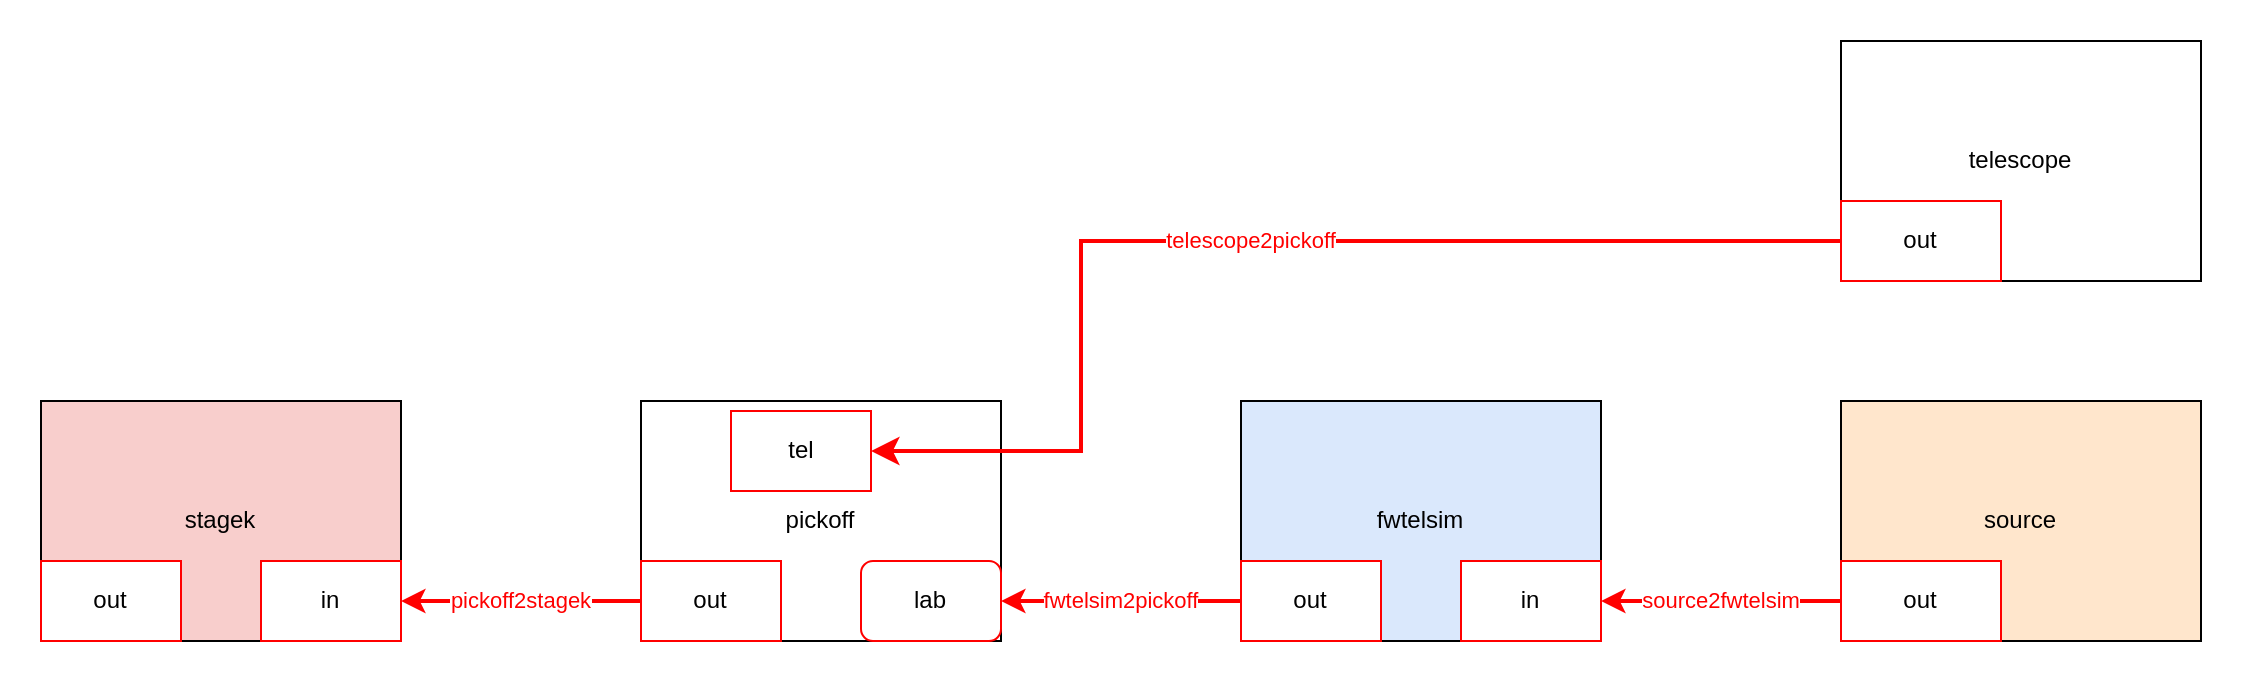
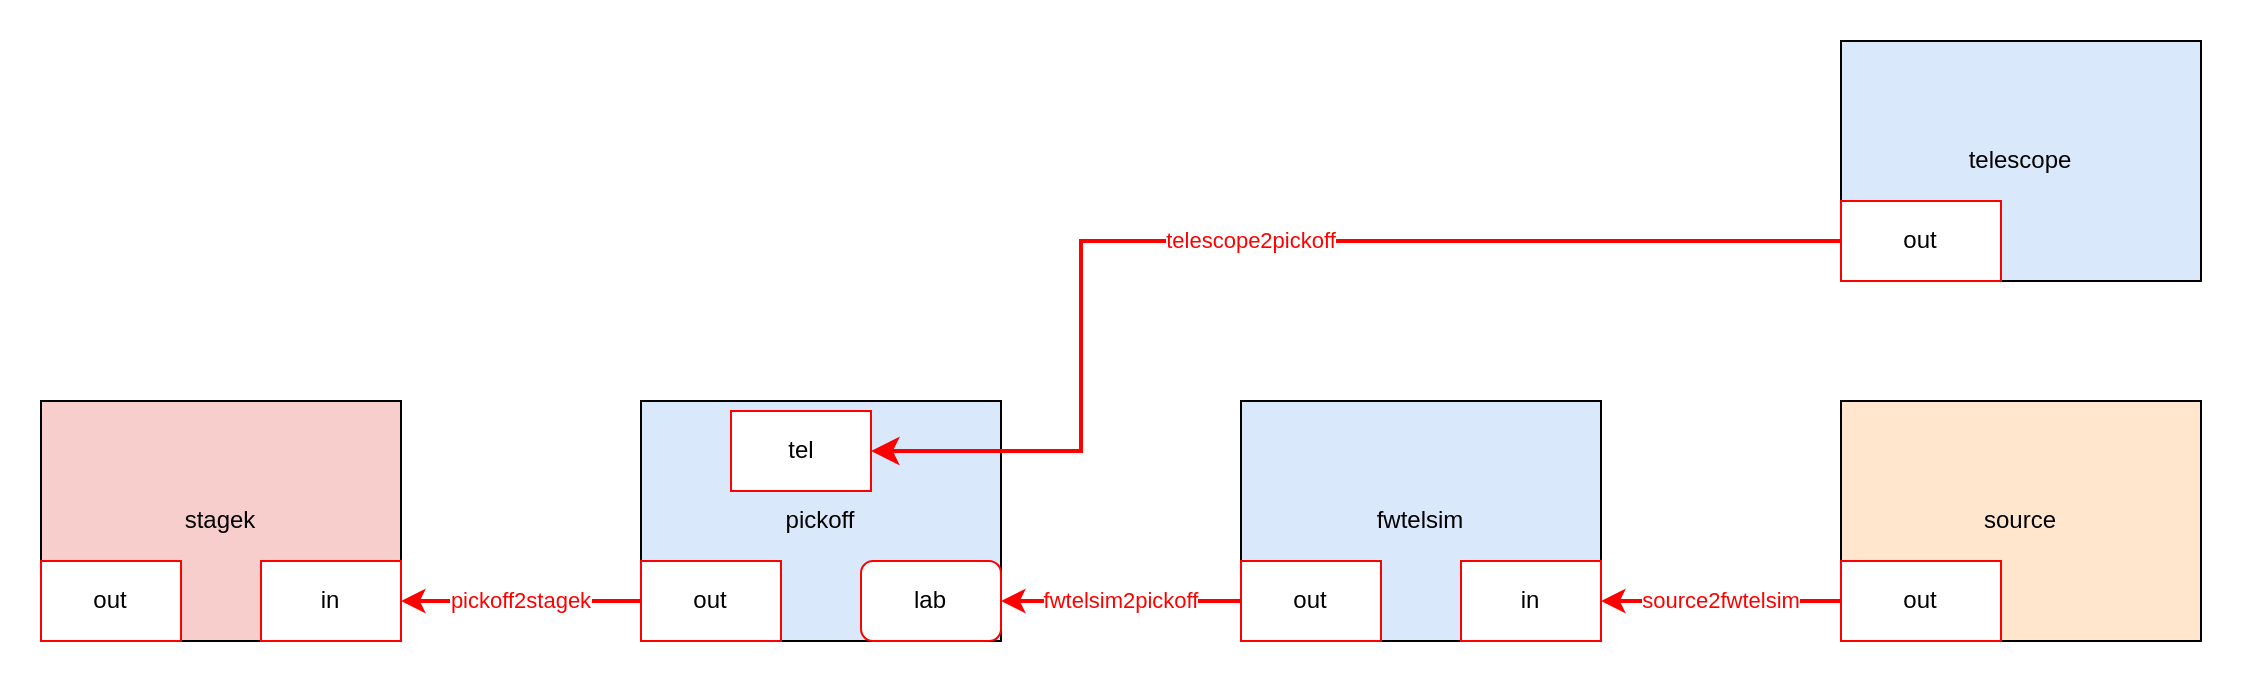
(2021, 161) -> (2021, 161)
(821, 521) -> (821, 521)
